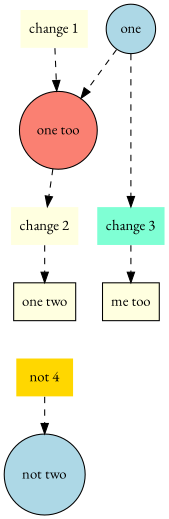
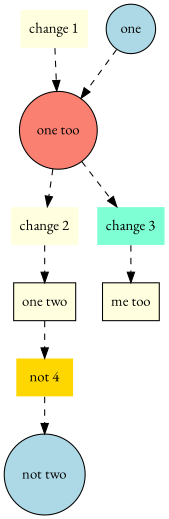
(131, 125) -> (96, 180)
none -> (45, 334)
